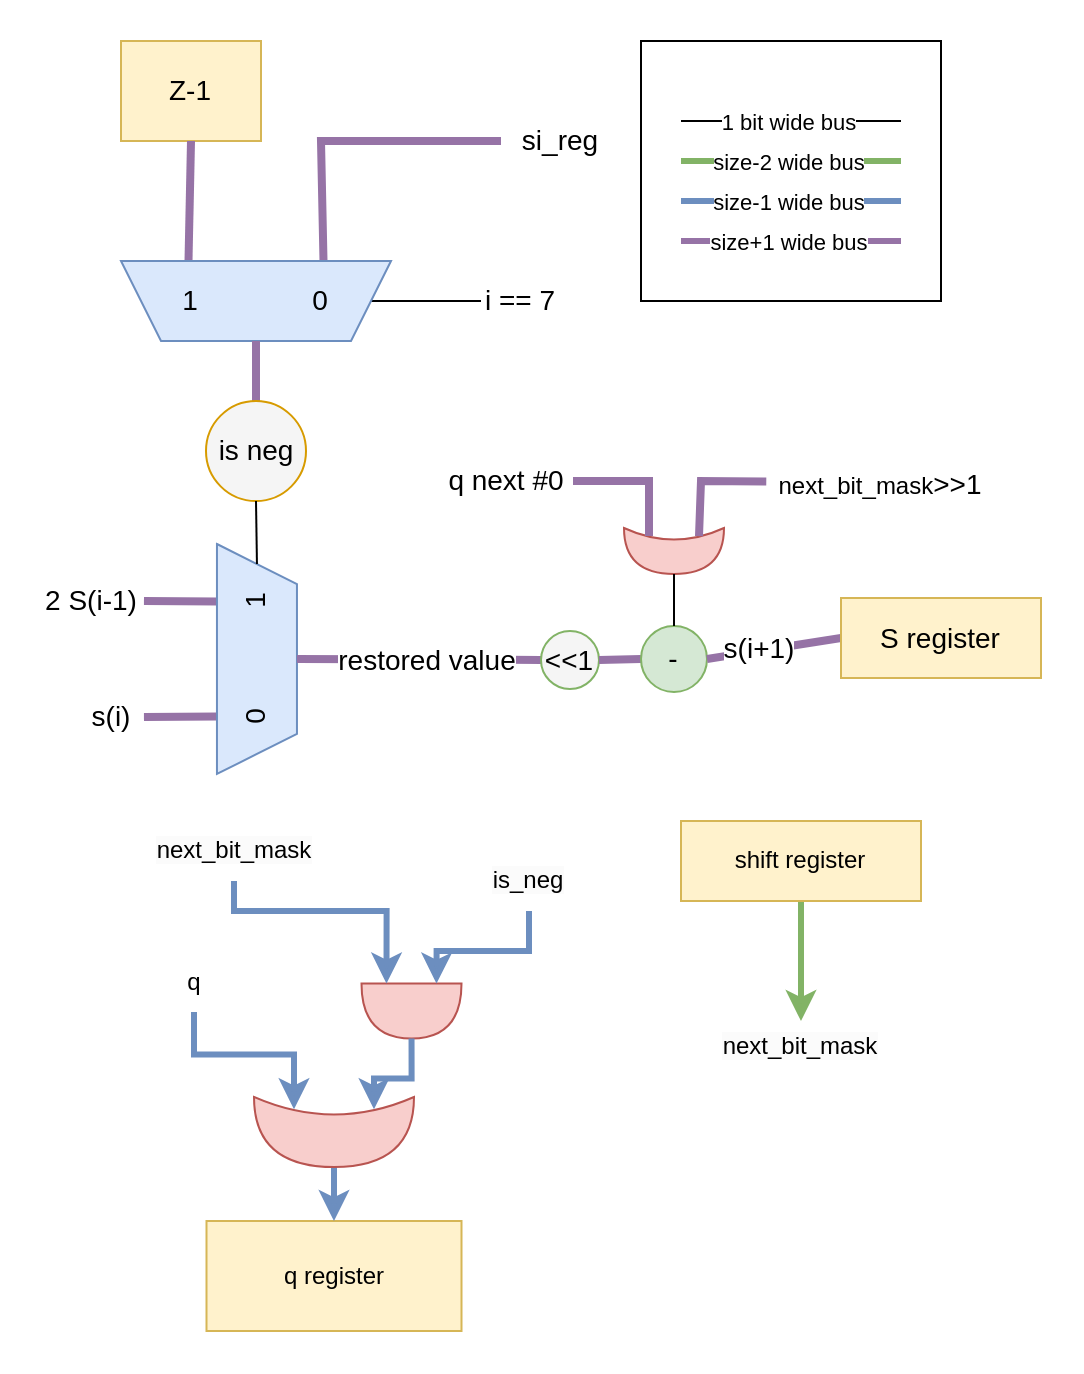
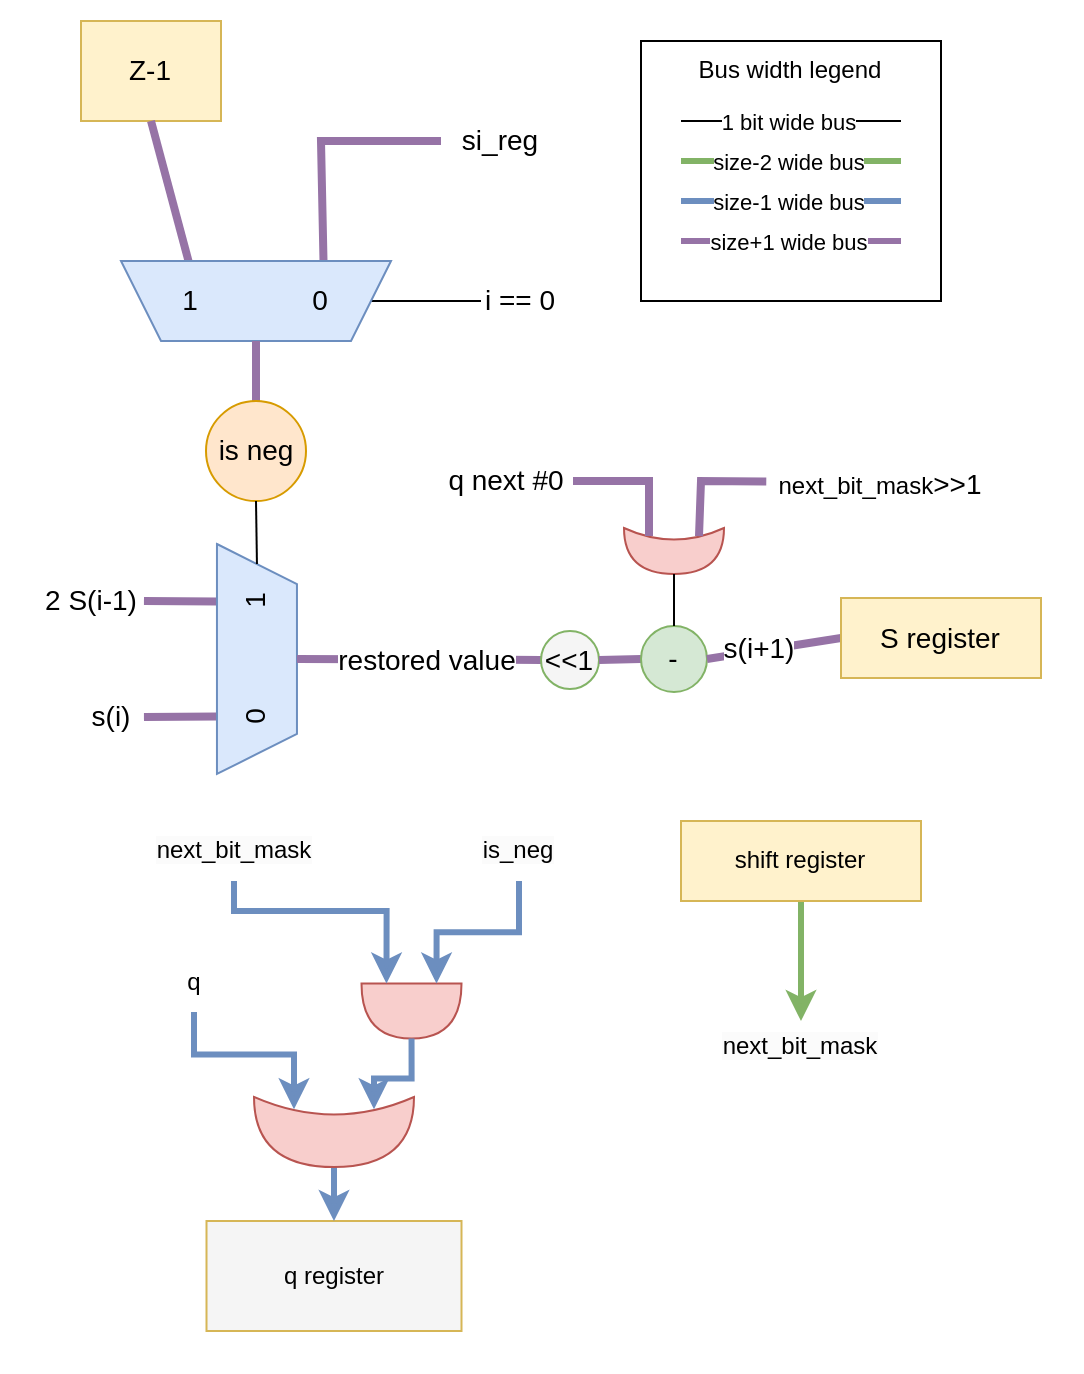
none -> (791, 71)
(191, 91) -> (151, 71)
(561, 141) -> (501, 141)
(521, 301) -> (521, 301)
(256, 451) -> (256, 451)
(529, 881) -> (519, 851)
(334, 1276) -> (334, 1276)
